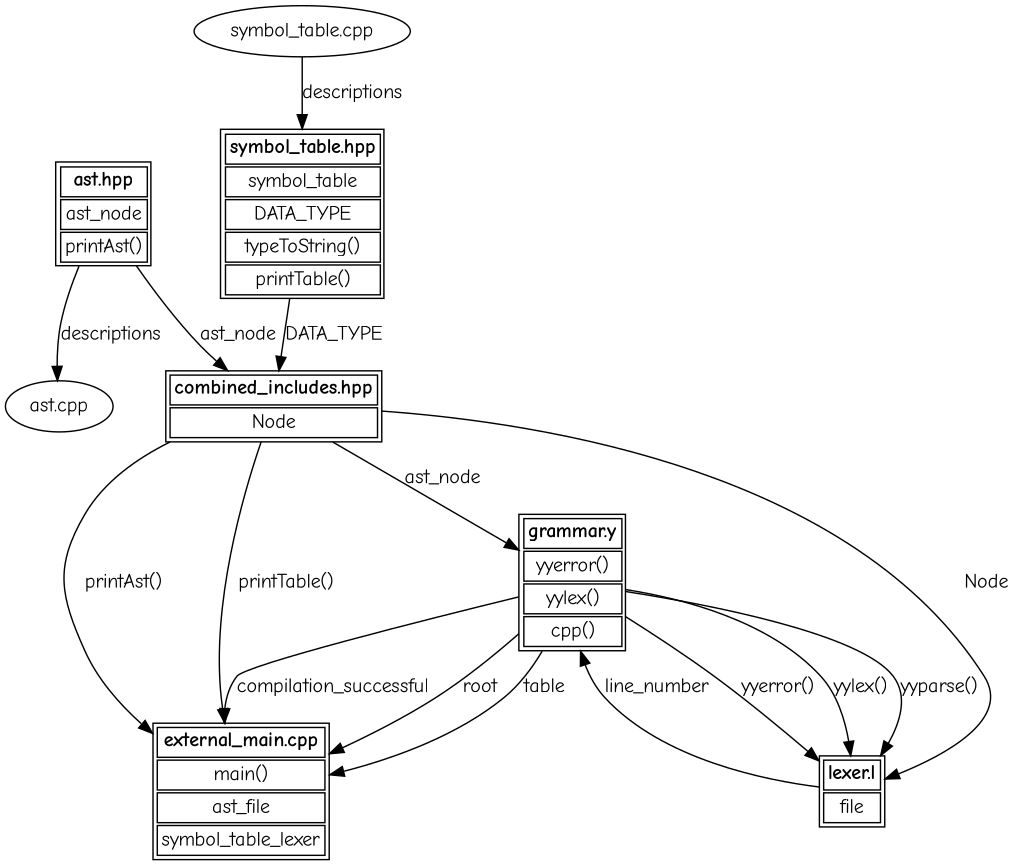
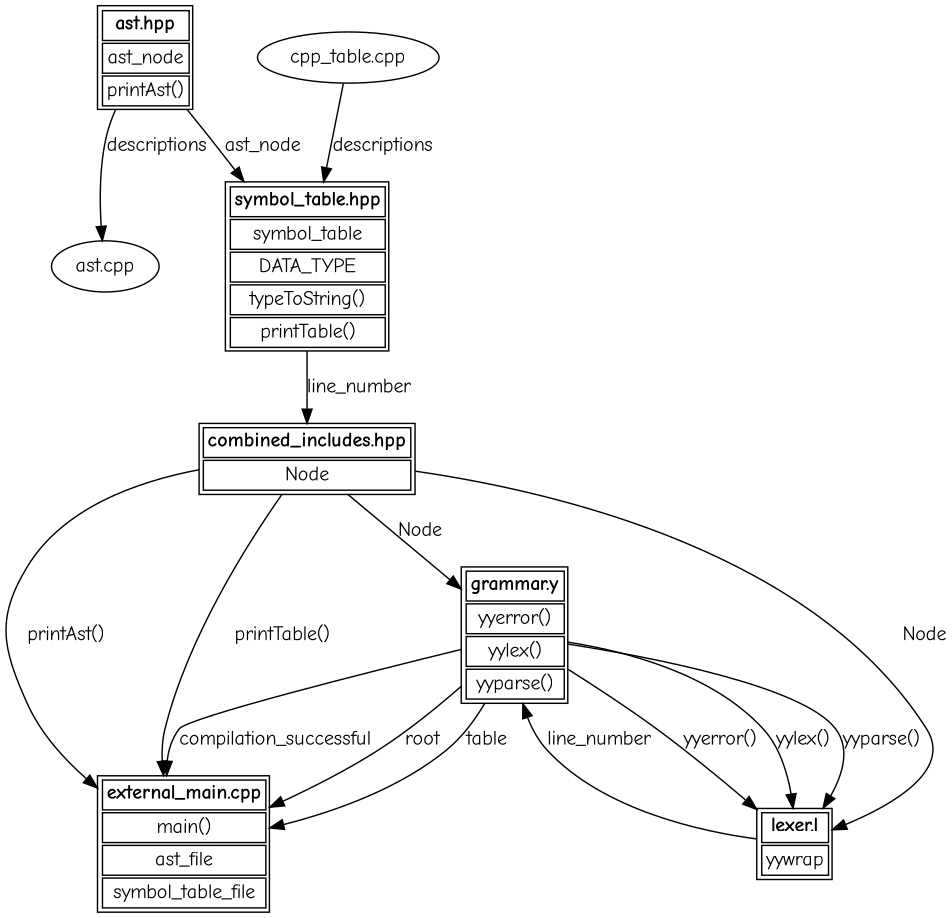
(302, 31) -> (348, 58)
(174, 316) -> (211, 140)
(334, 335) -> (359, 387)
(443, 478) -> (420, 531)
(573, 631) -> (515, 683)
(852, 807) -> (795, 860)
(241, 840) -> (184, 892)
